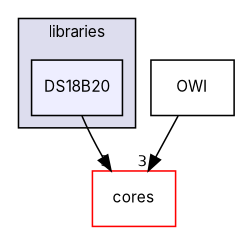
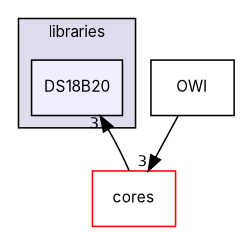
(92, 138) -> (119, 150)
